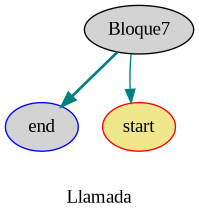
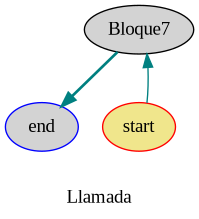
(130, 72) -> (148, 85)
